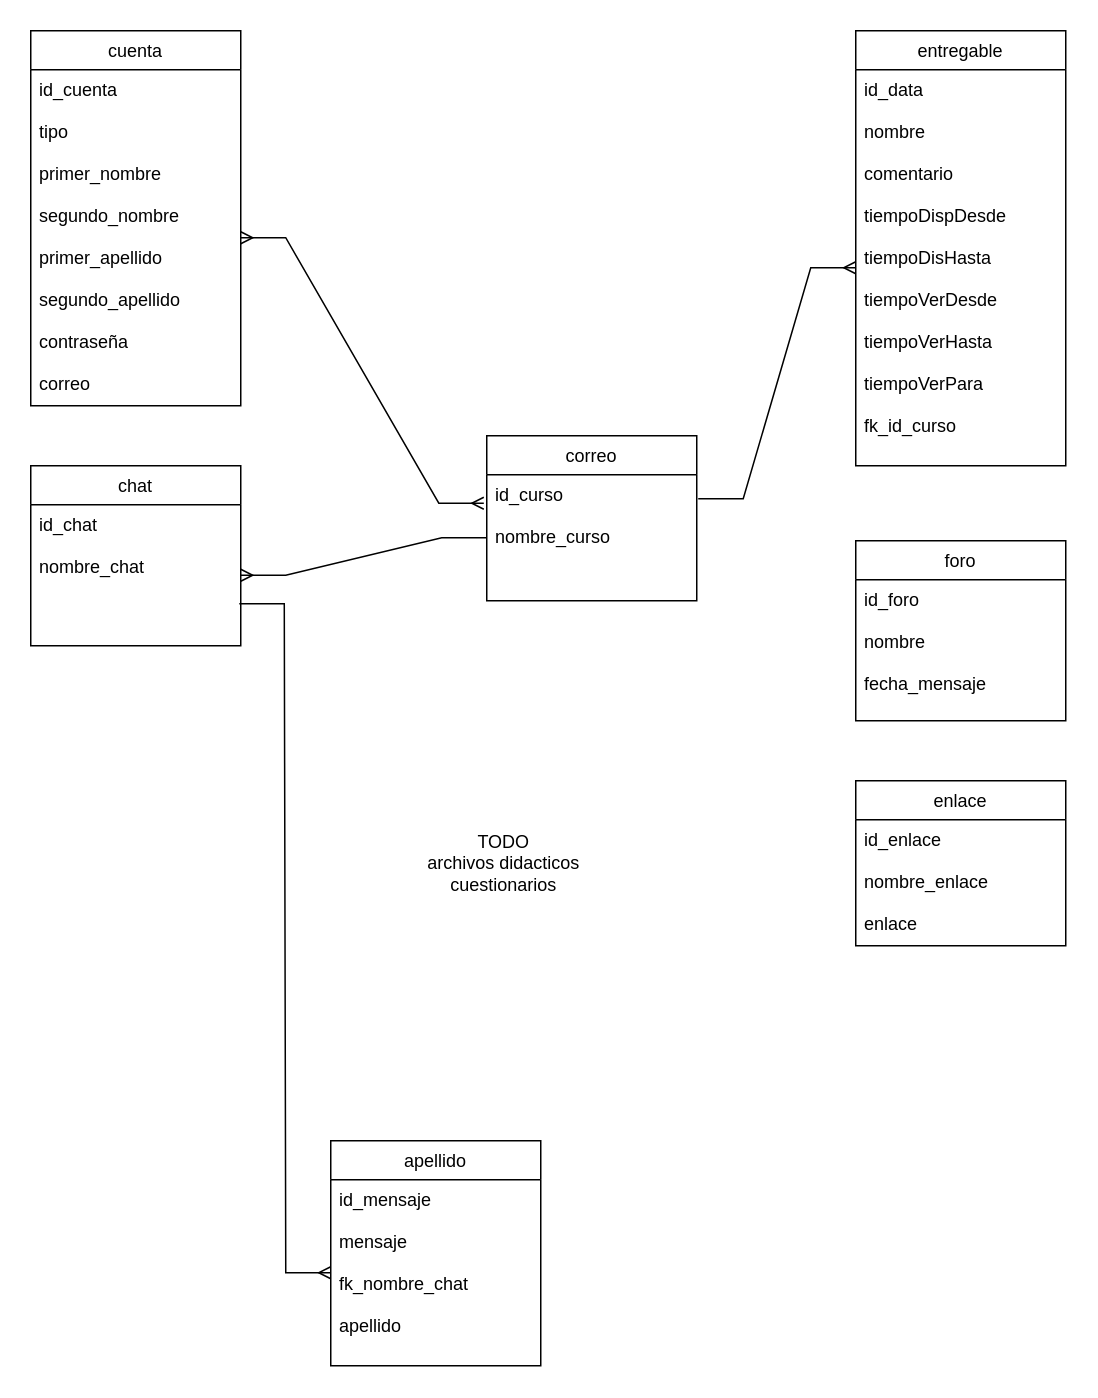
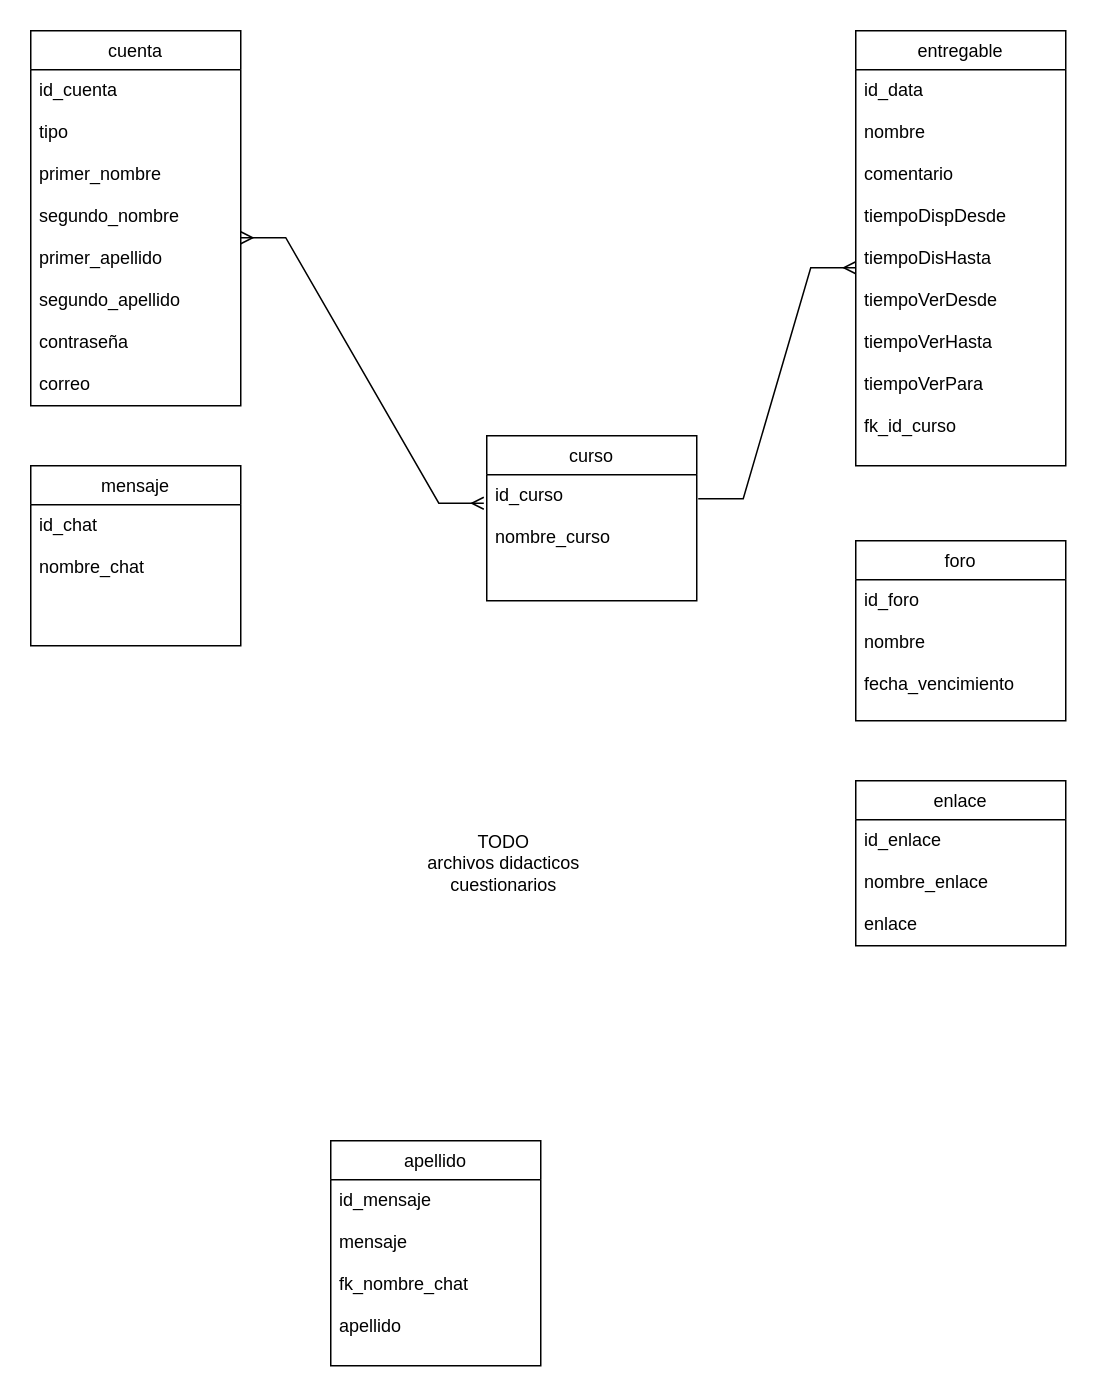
(591, 456) -> (591, 456)
(135, 486) -> (135, 486)
(364, 557) -> none
(897, 600) -> (897, 600)
(285, 938) -> none
